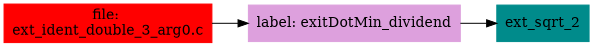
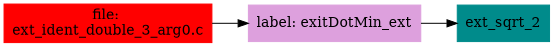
(354, 23) -> (335, 23)
